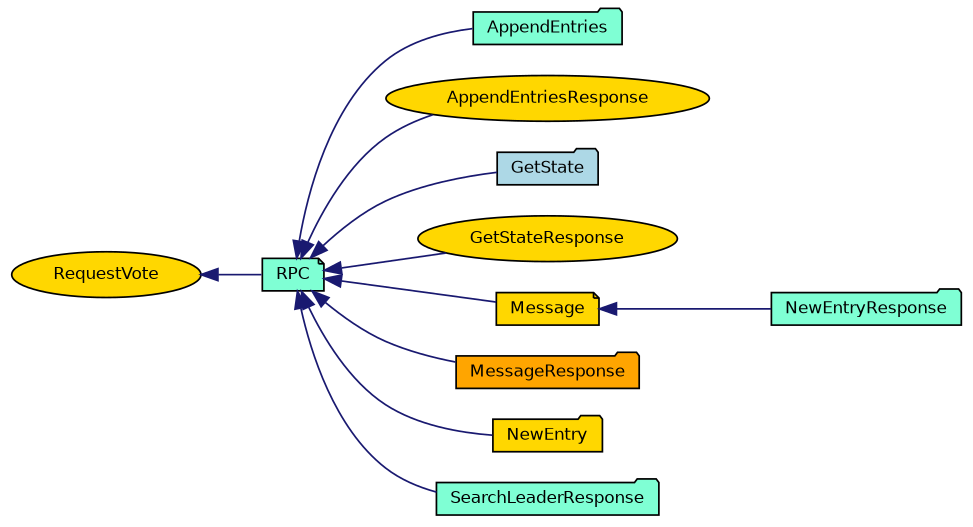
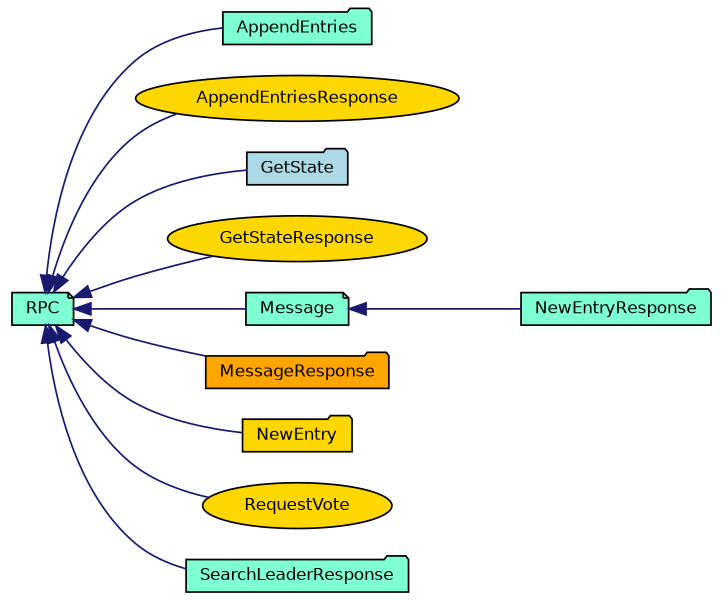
(240, 275) -> (110, 442)
(548, 309) -> (297, 309)
